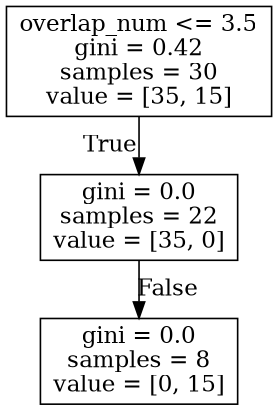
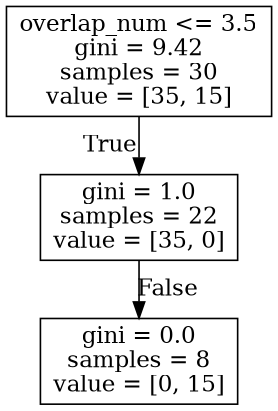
(139, 61) -> (139, 61)
(139, 217) -> (139, 217)
